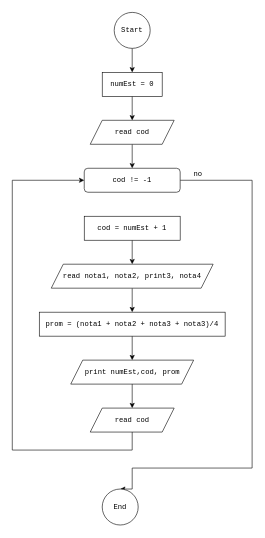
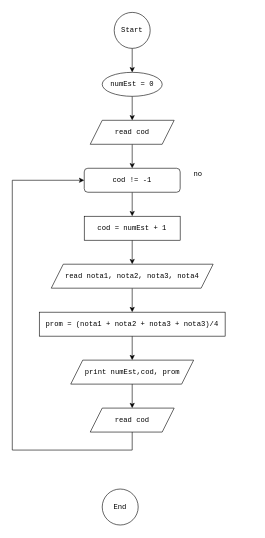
(132, 84) -> (132, 84)
(217, 180) -> none
none -> (132, 210)
(132, 276) -> (132, 276)
